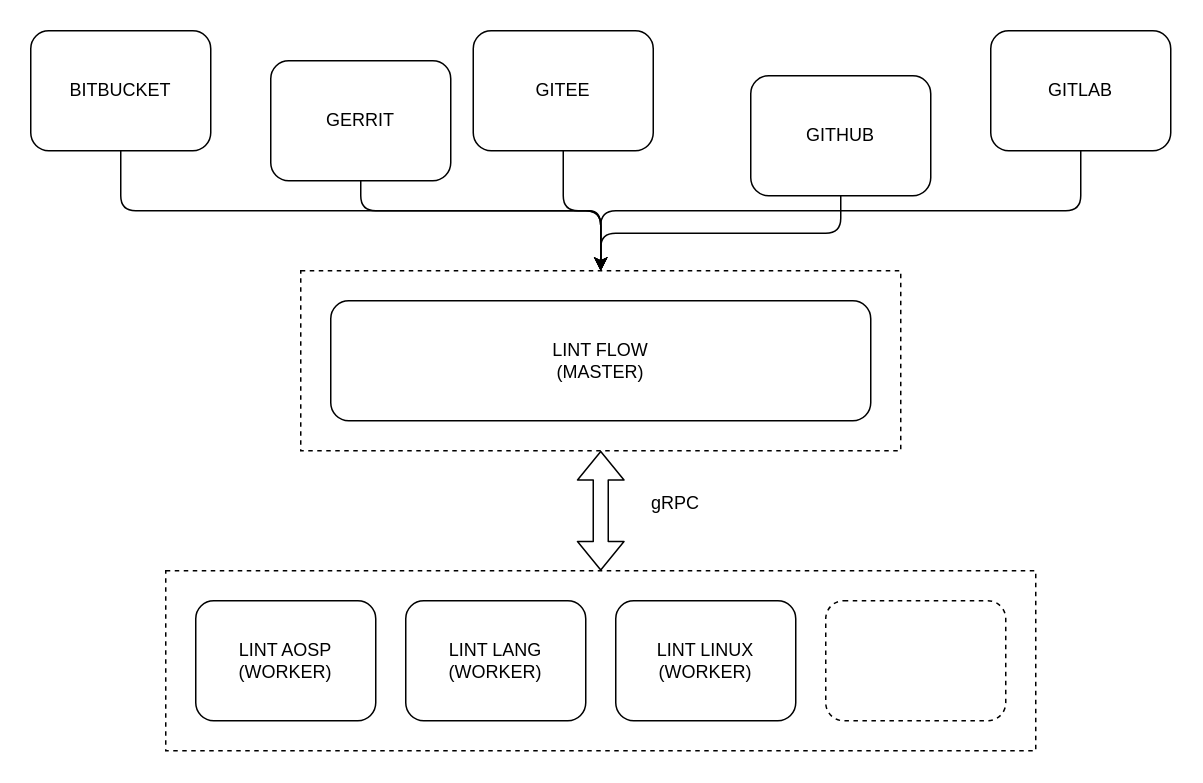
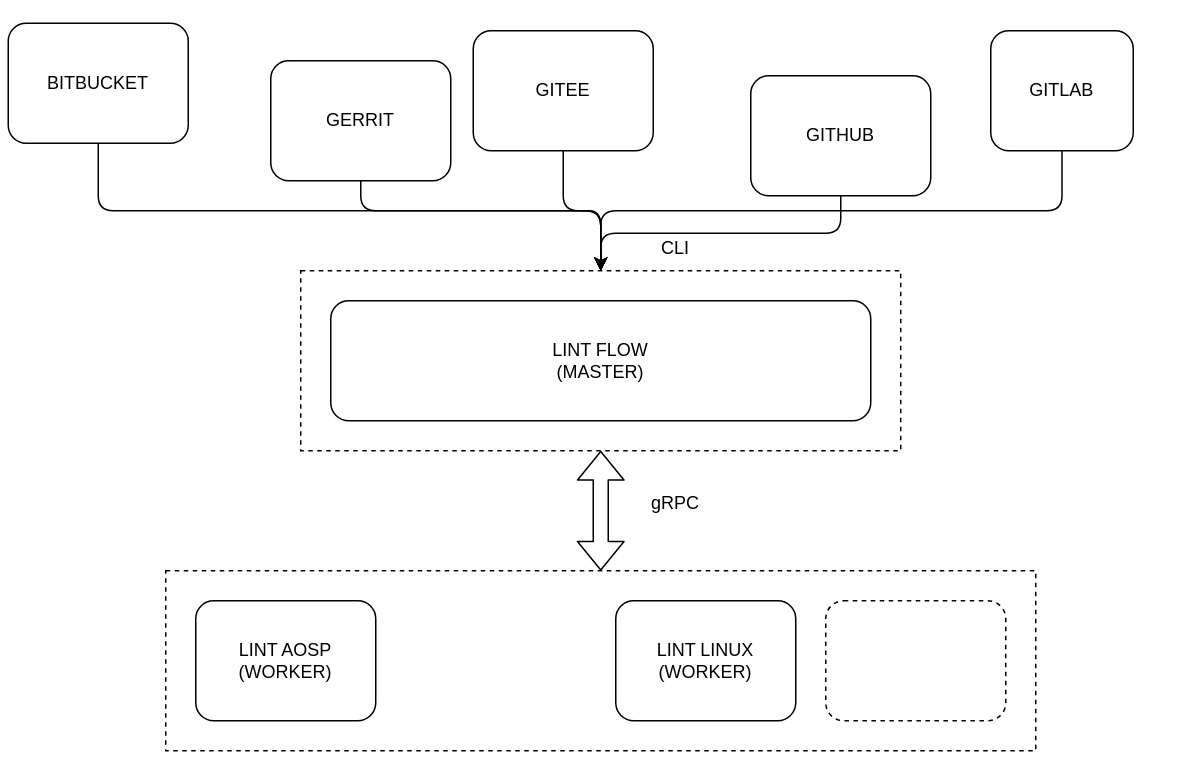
(121, 91) -> (98, 83)
(1081, 91) -> (1062, 91)
none -> (676, 248)
(496, 661) -> none
